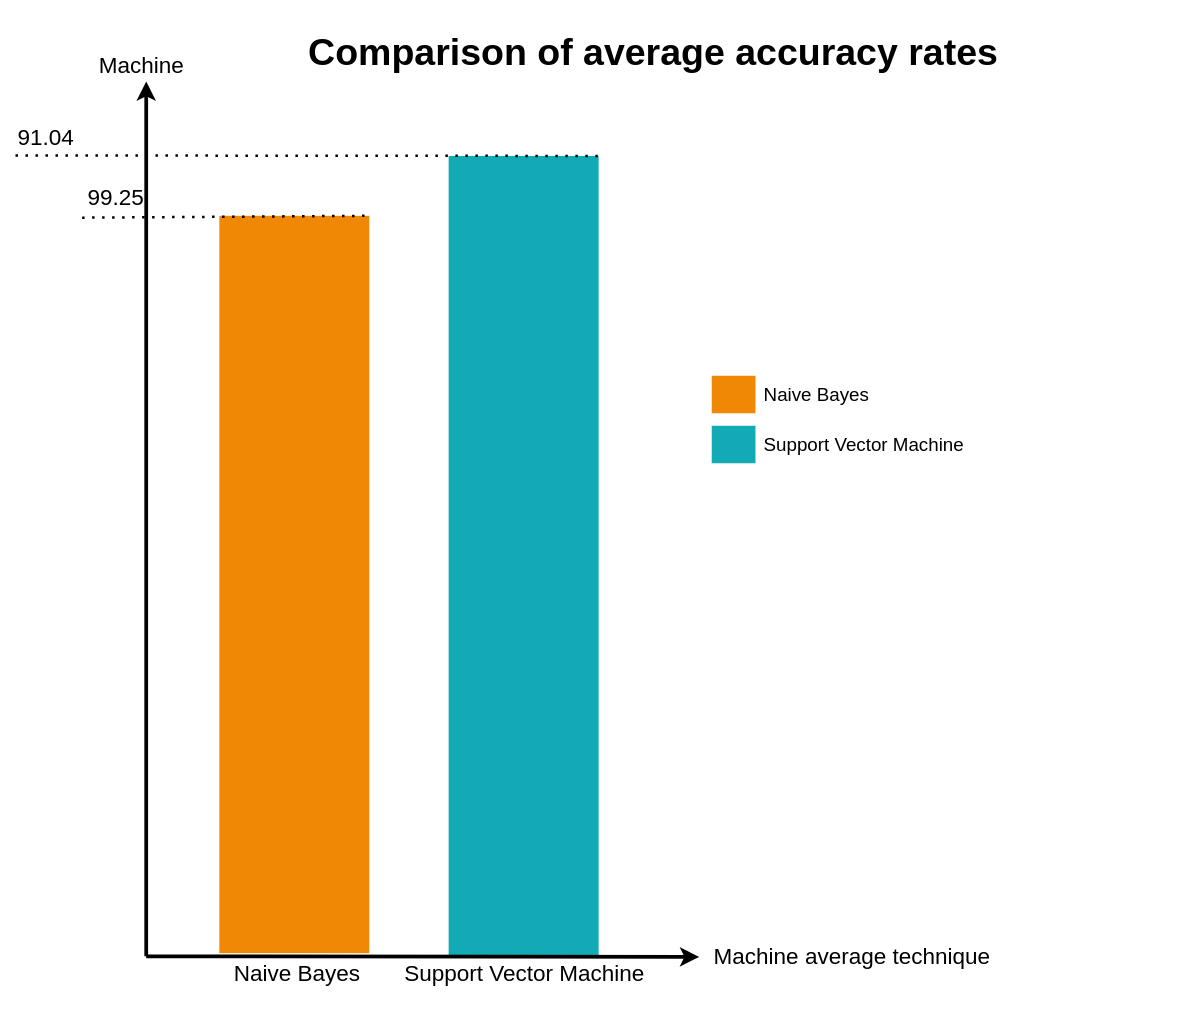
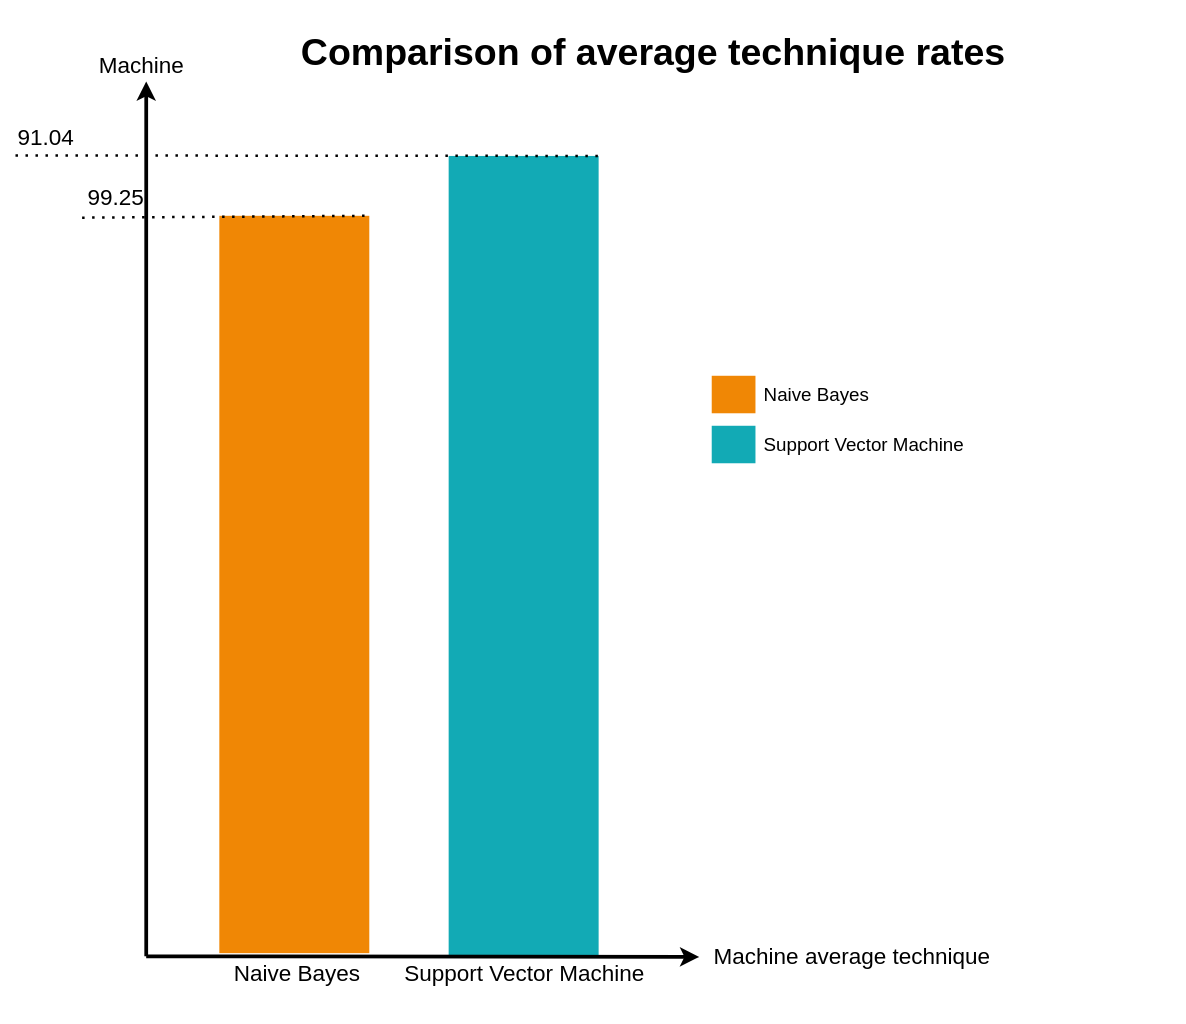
(654, 52) -> (654, 52)
